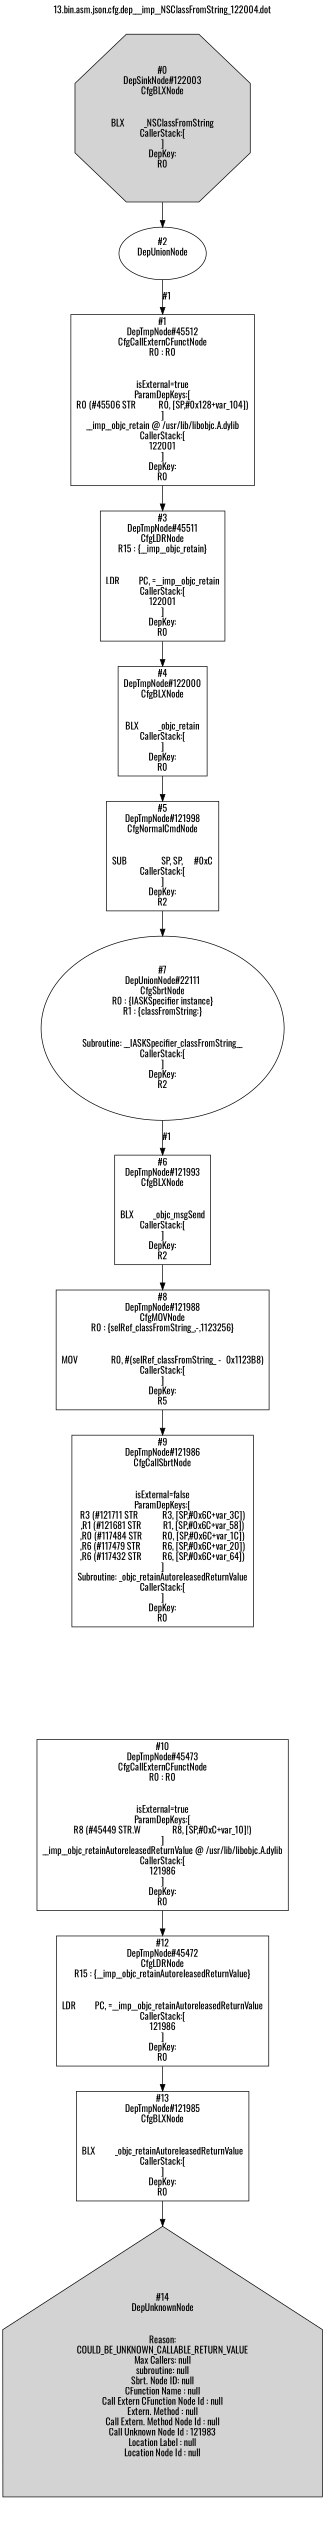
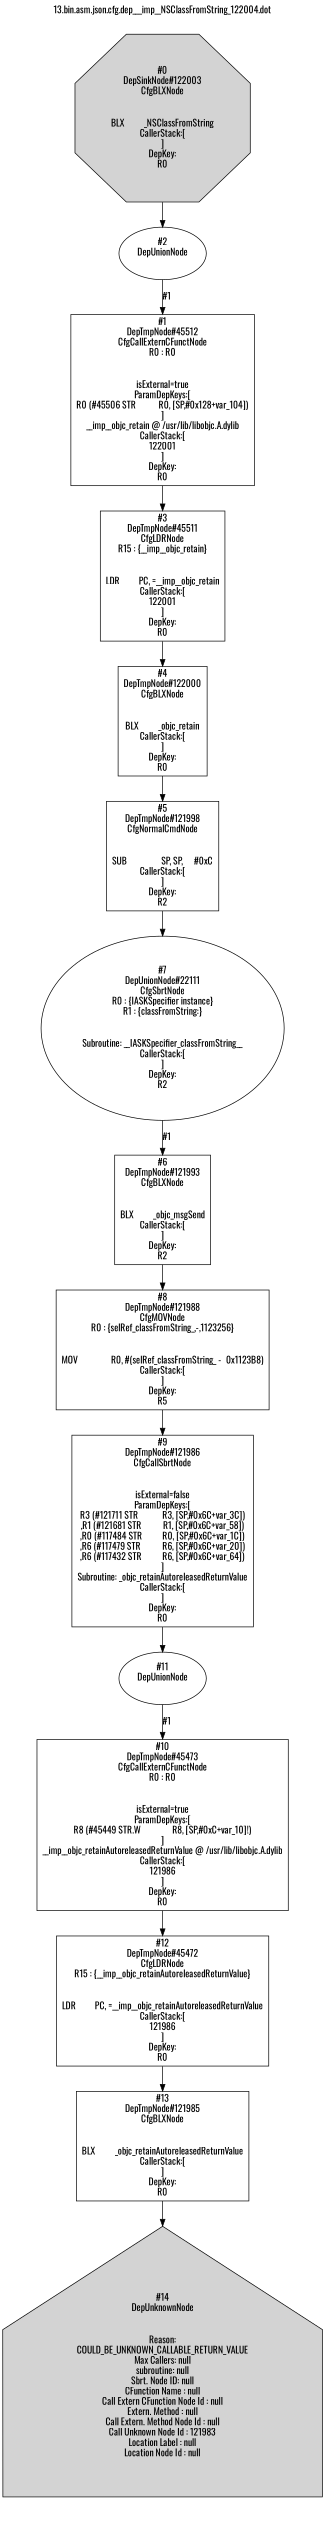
none -> (163, 1678)
